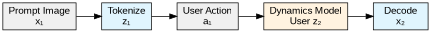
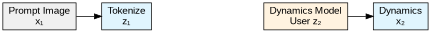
(208, 16) -> none
(401, 16) -> (401, 16)
